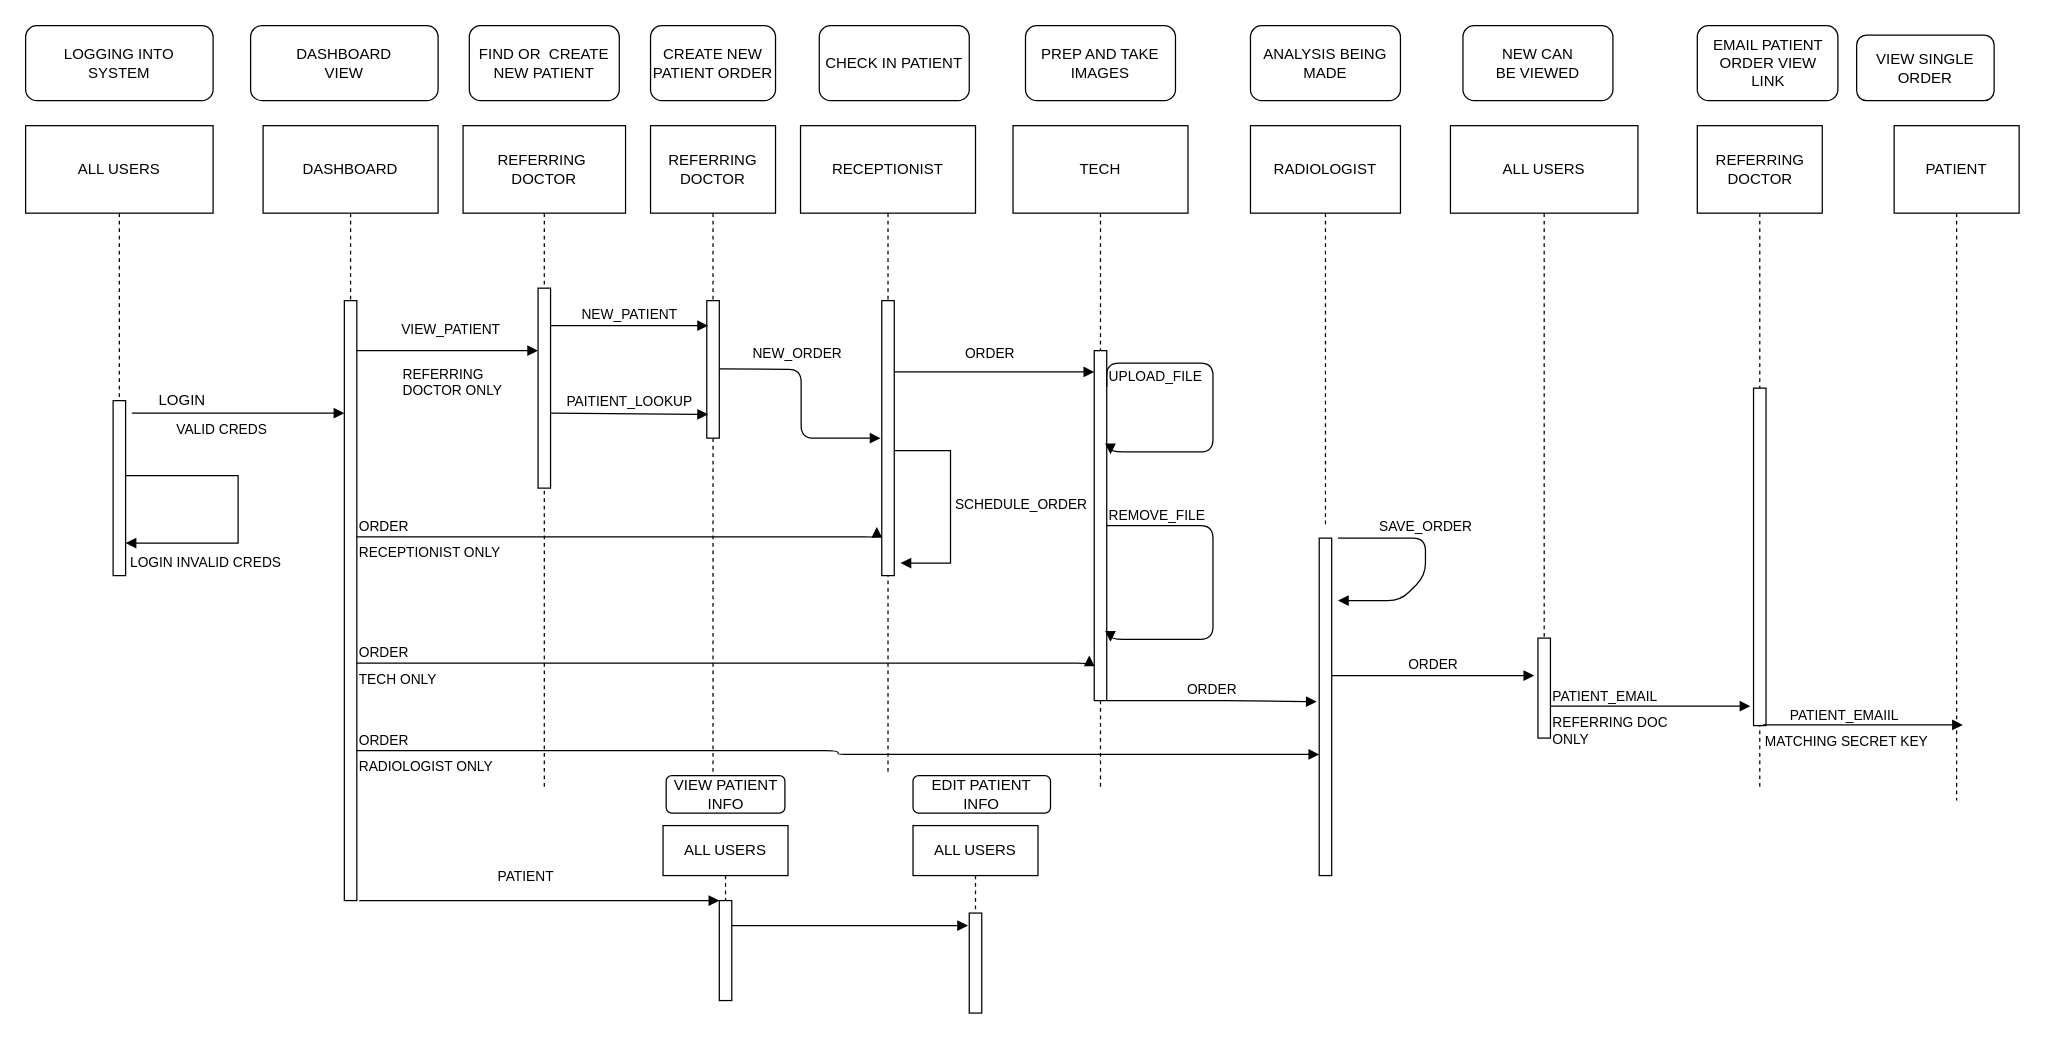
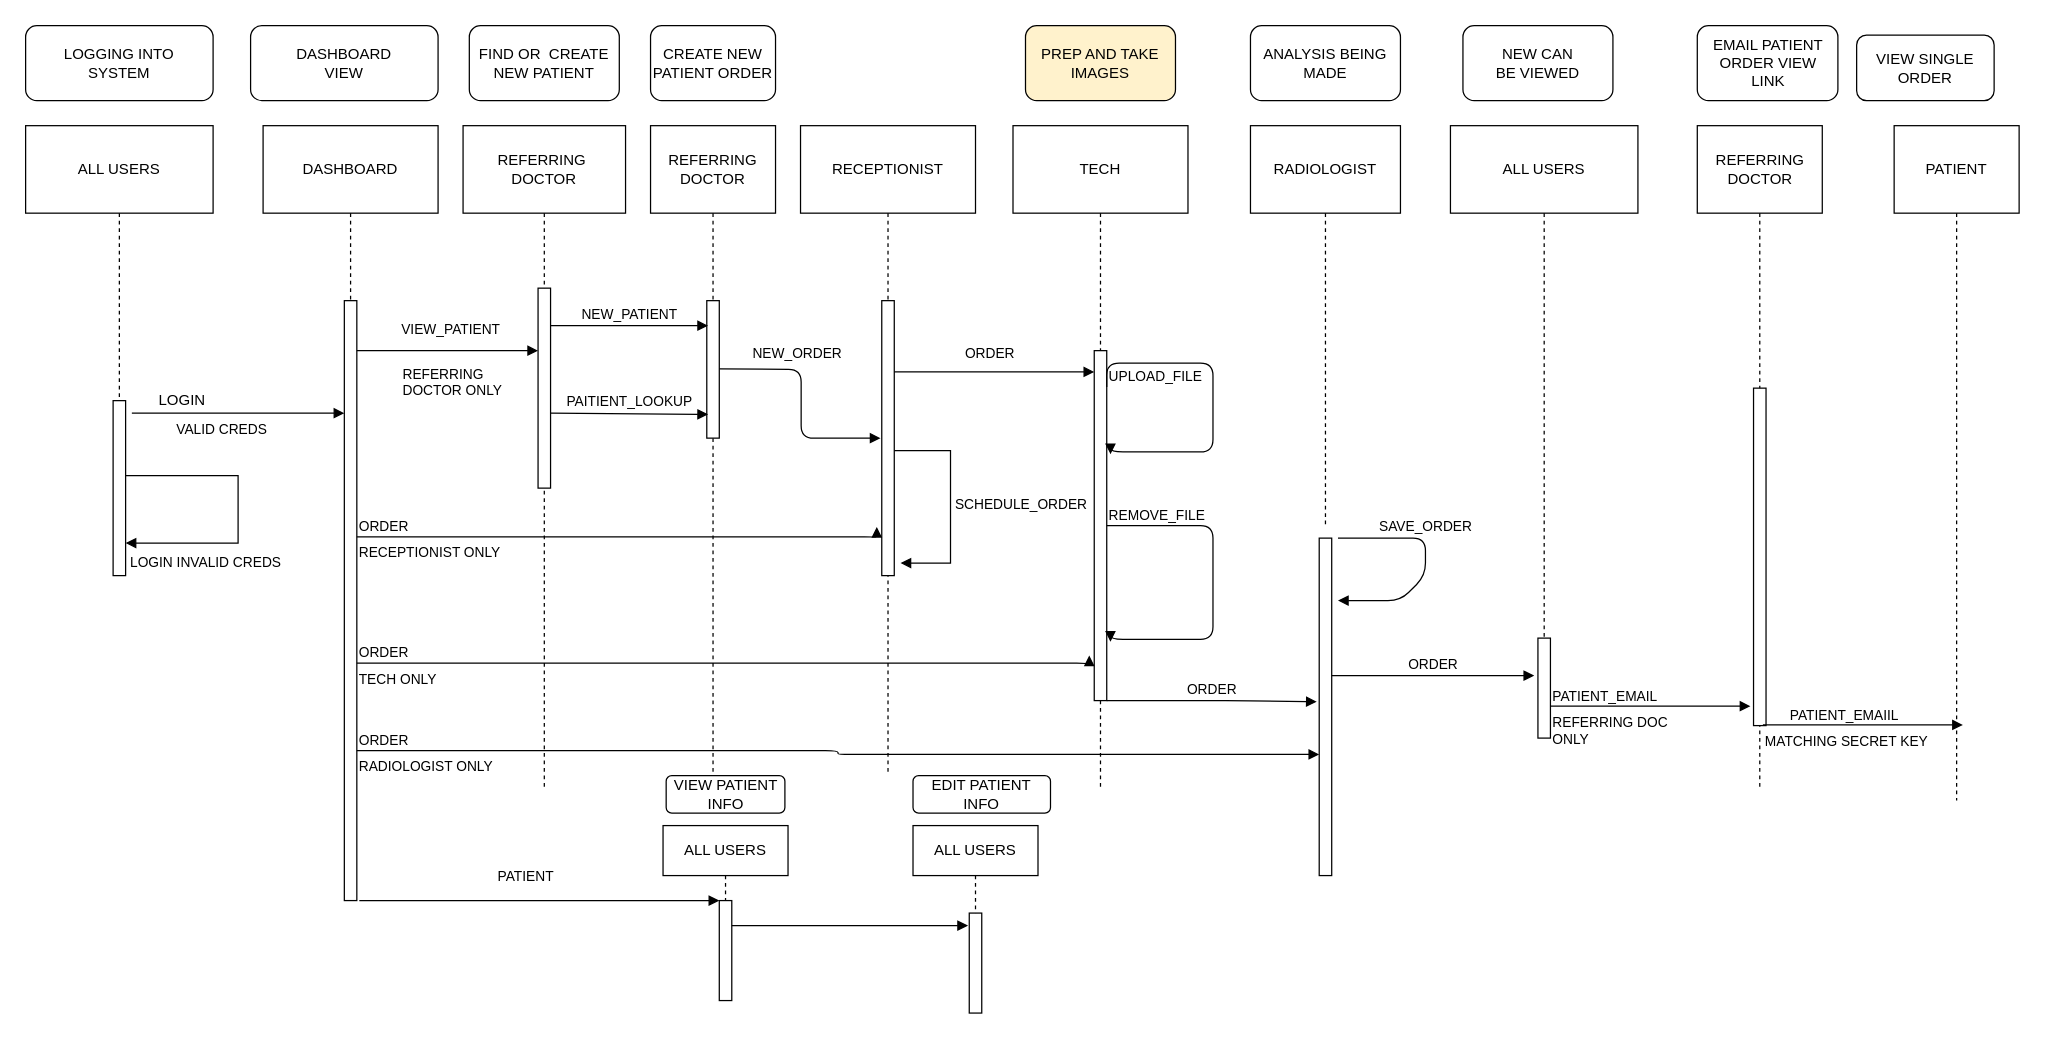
(894, 63) -> none
(1101, 63) -> (1101, 63)
